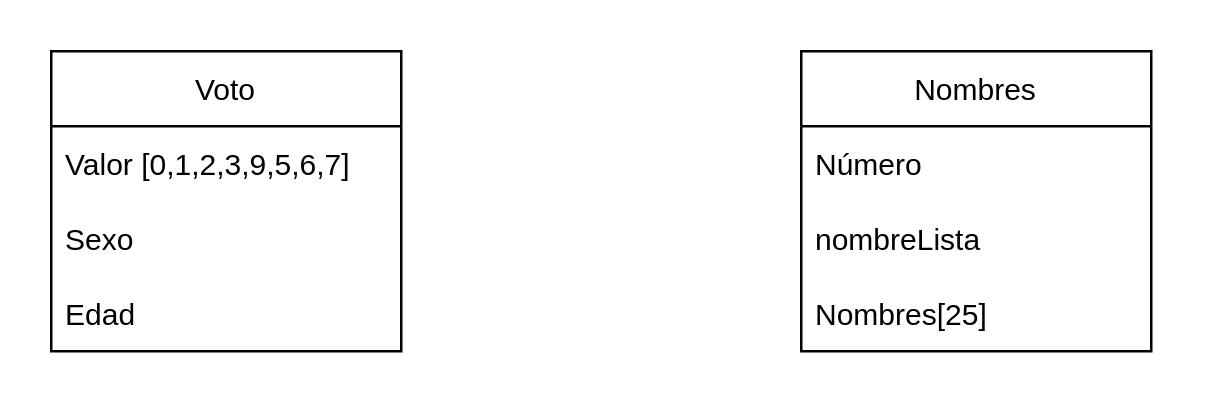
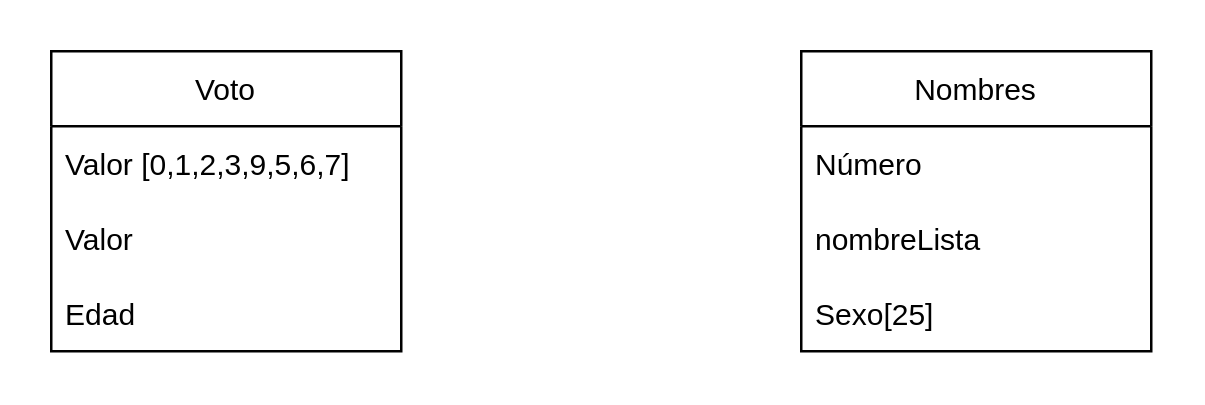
(99, 240) -> (103, 240)
(907, 315) -> (882, 315)
